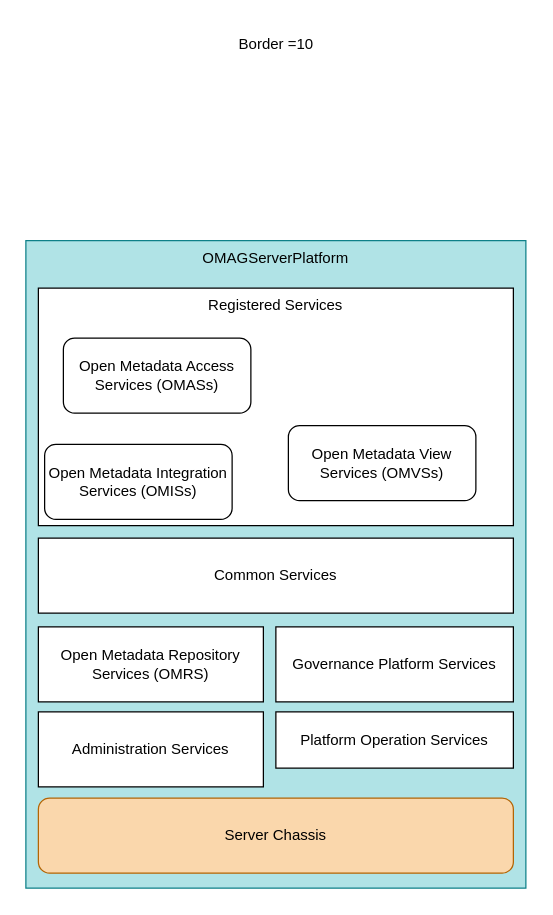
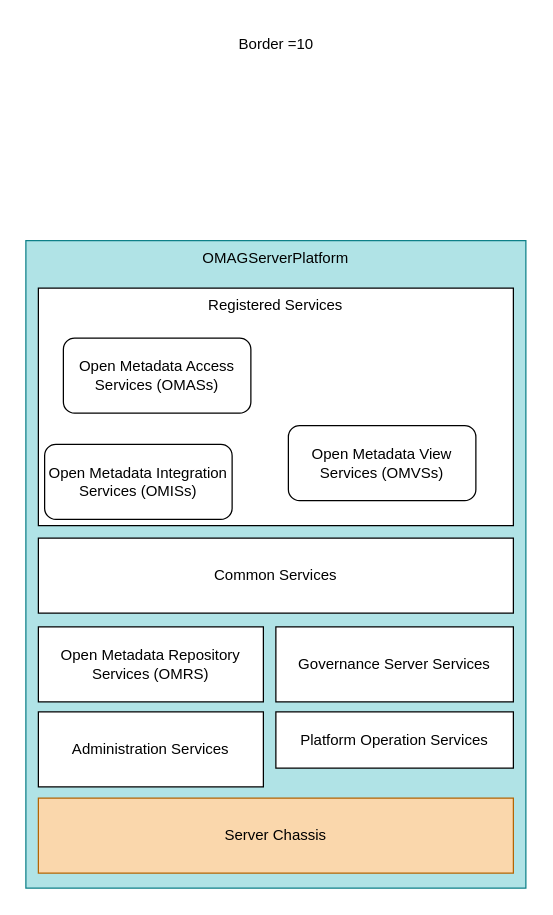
(394, 664) -> (394, 664)
(276, 836) -> (276, 836)
